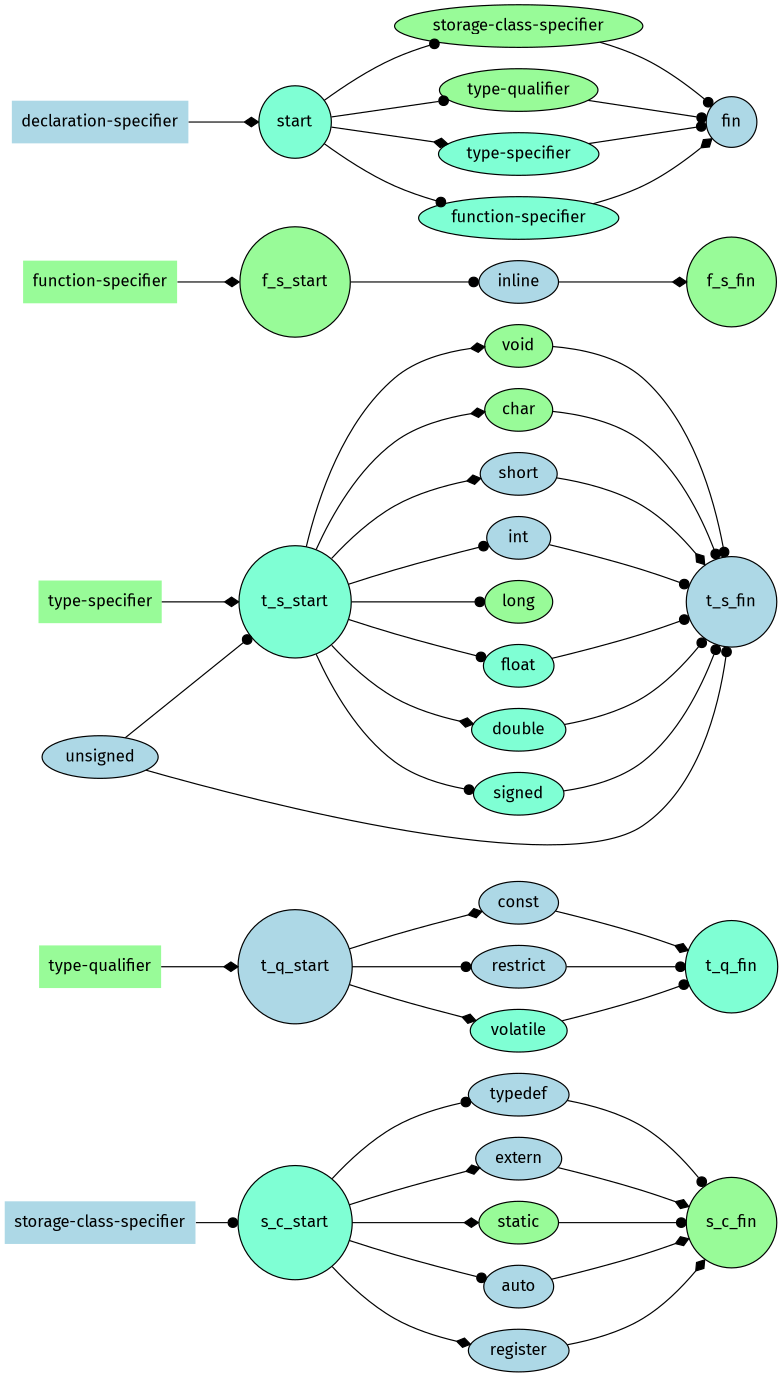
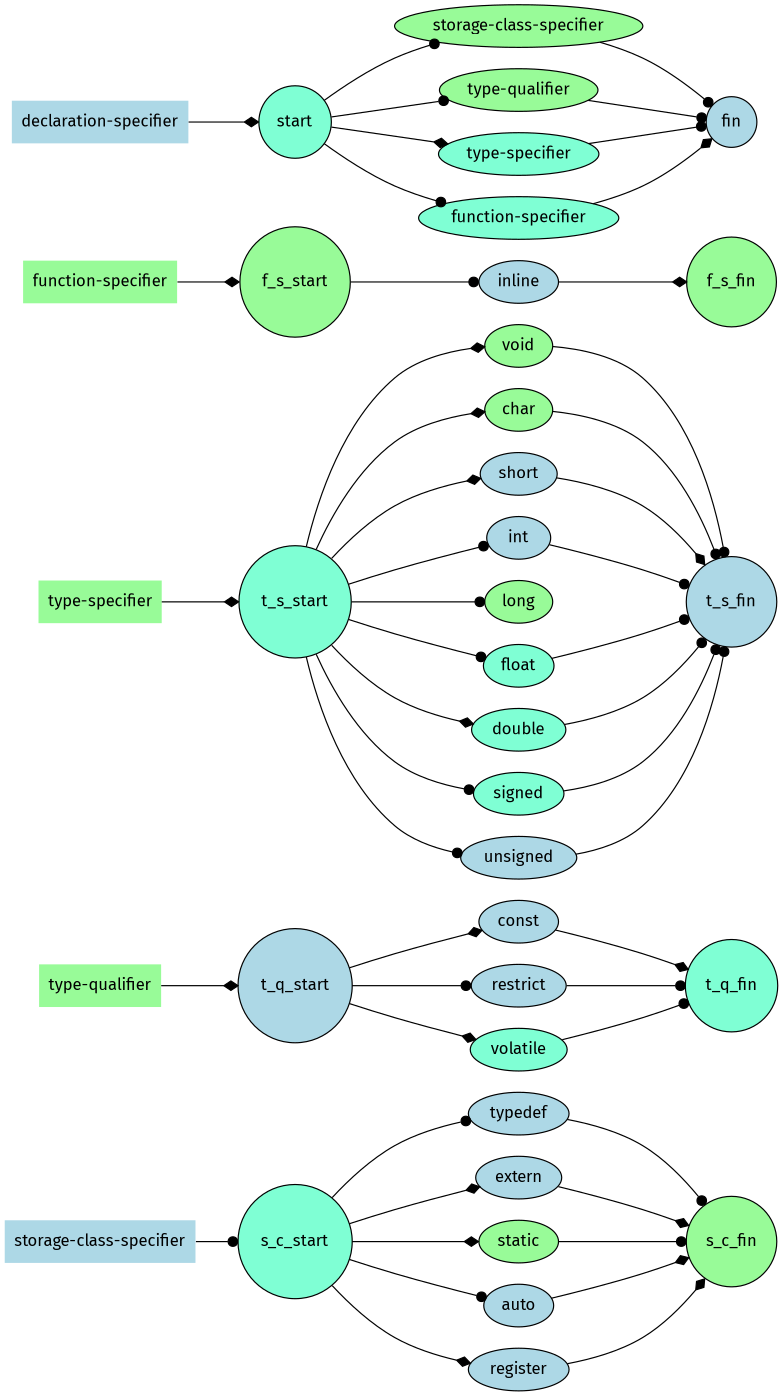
(184, 690) -> (353, 776)
